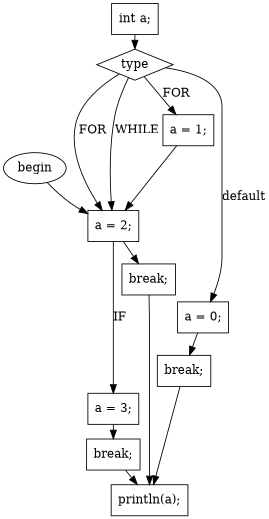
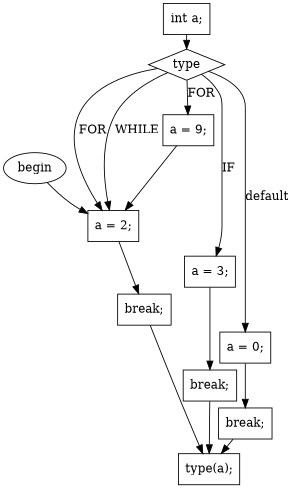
(188, 130) -> (188, 130)
(113, 313) -> (222, 157)
(150, 500) -> (209, 469)
